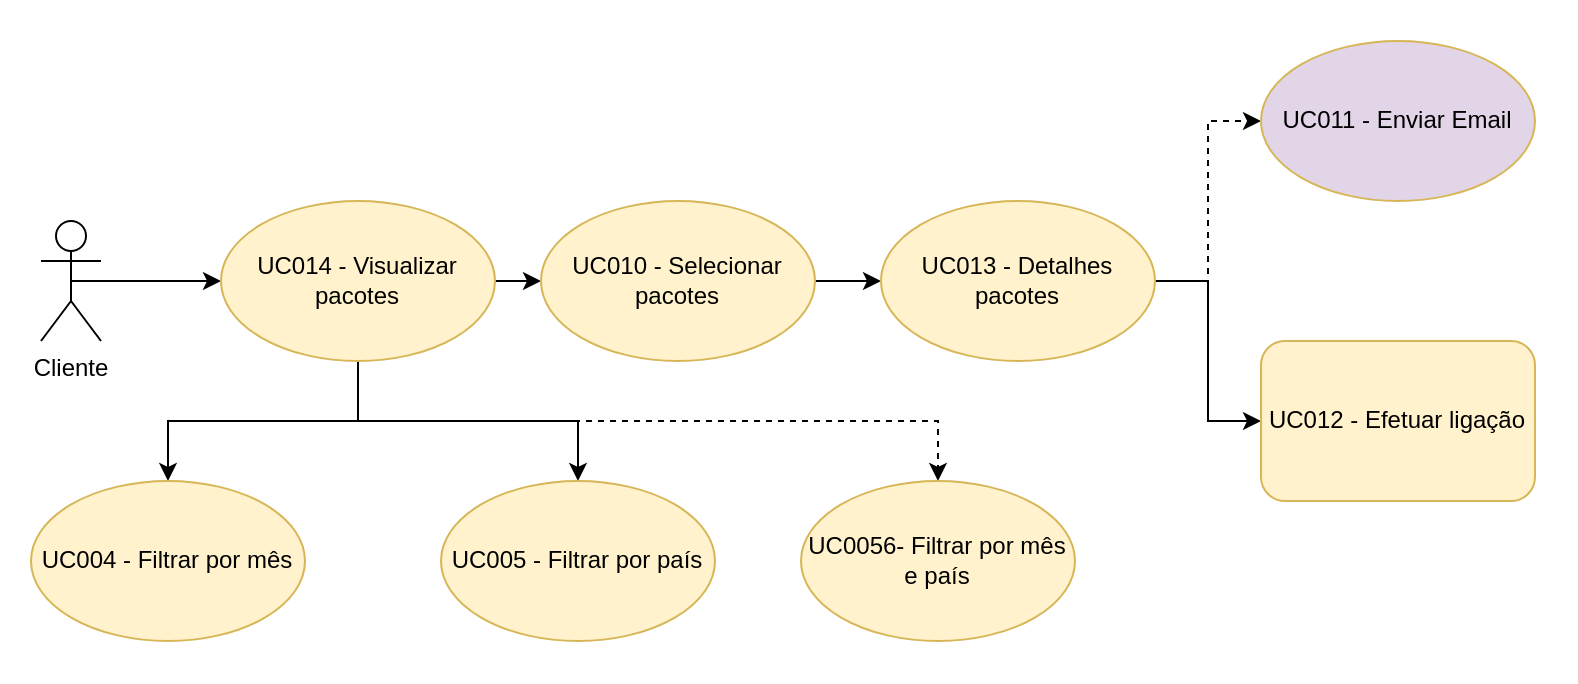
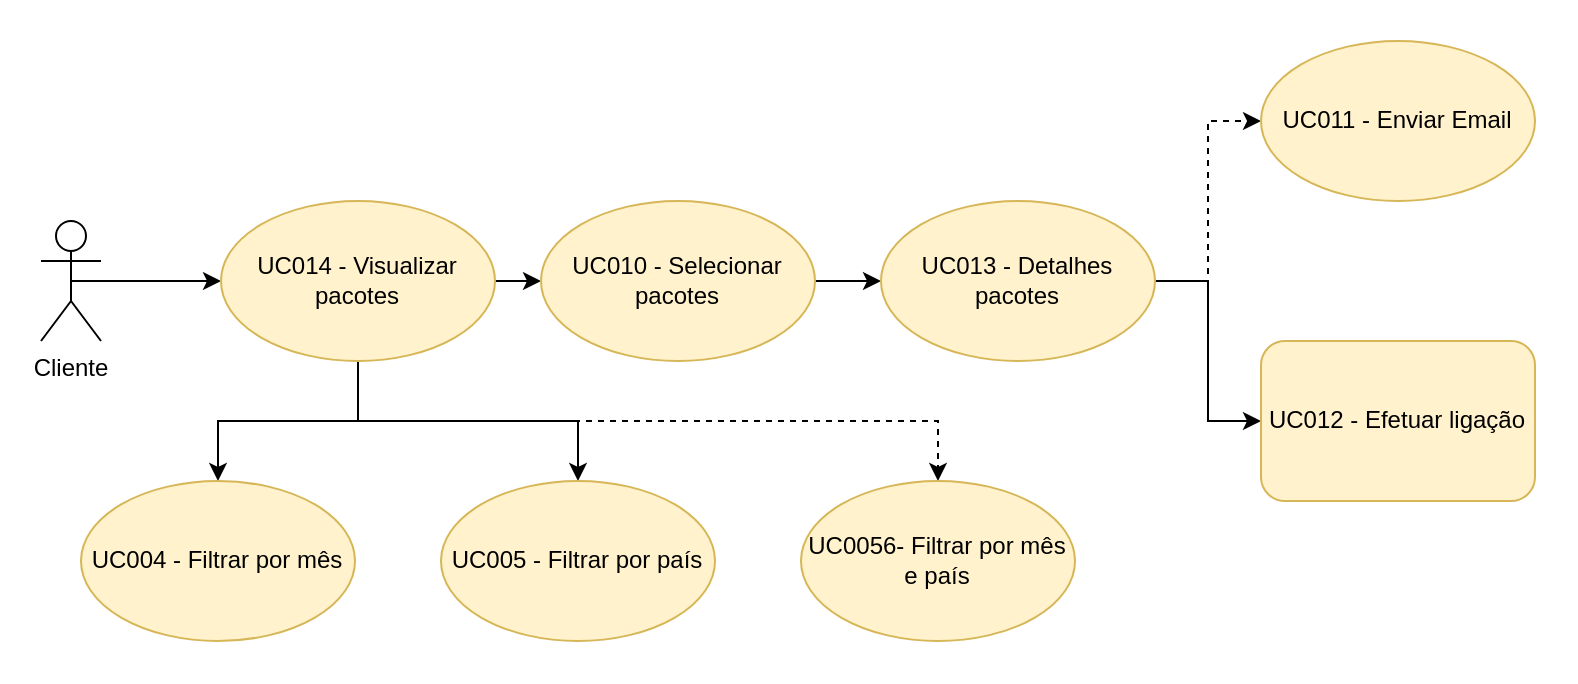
(1398, 121) -> (1398, 121)
(168, 561) -> (218, 561)
